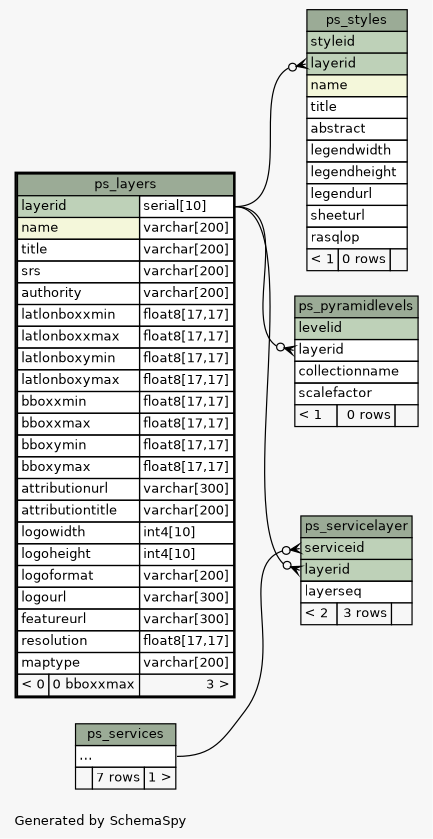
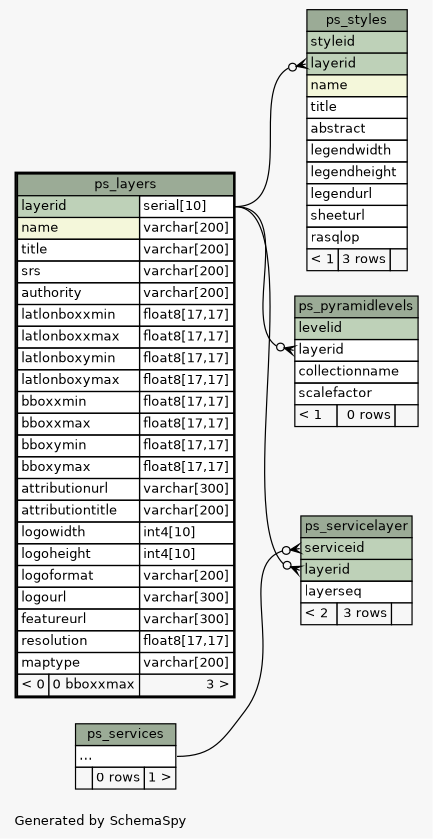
(364, 259) -> (364, 259)
(118, 778) -> (118, 778)
